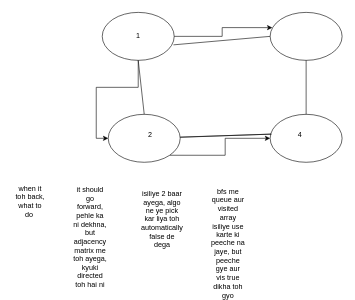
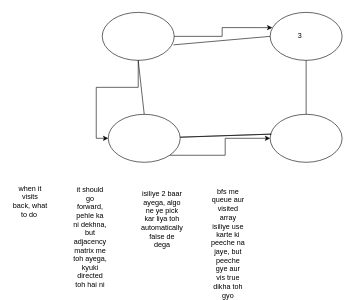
(138, 36) -> none
none -> (300, 36)
(150, 135) -> none
(300, 135) -> none
(30, 201) -> (30, 201)
